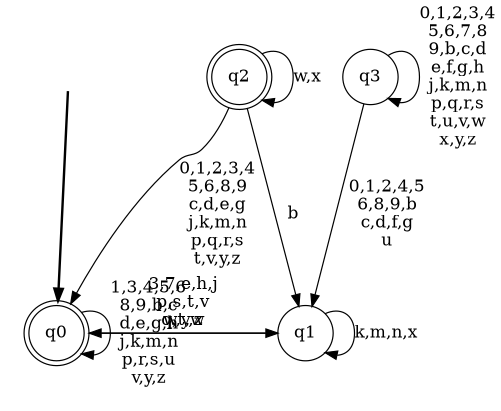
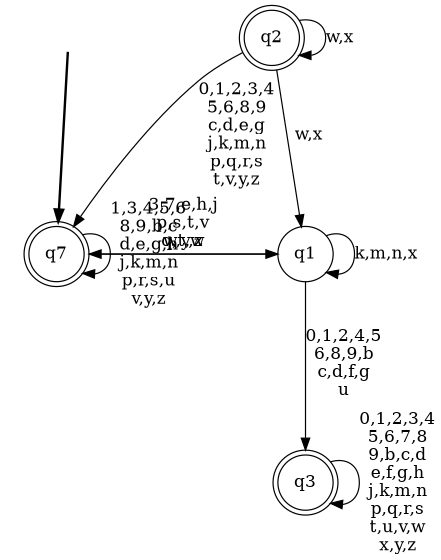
(370, 77) -> (306, 483)
(339, 199) -> (306, 360)
(293, 214) -> (309, 135)
(57, 333) -> (57, 254)
